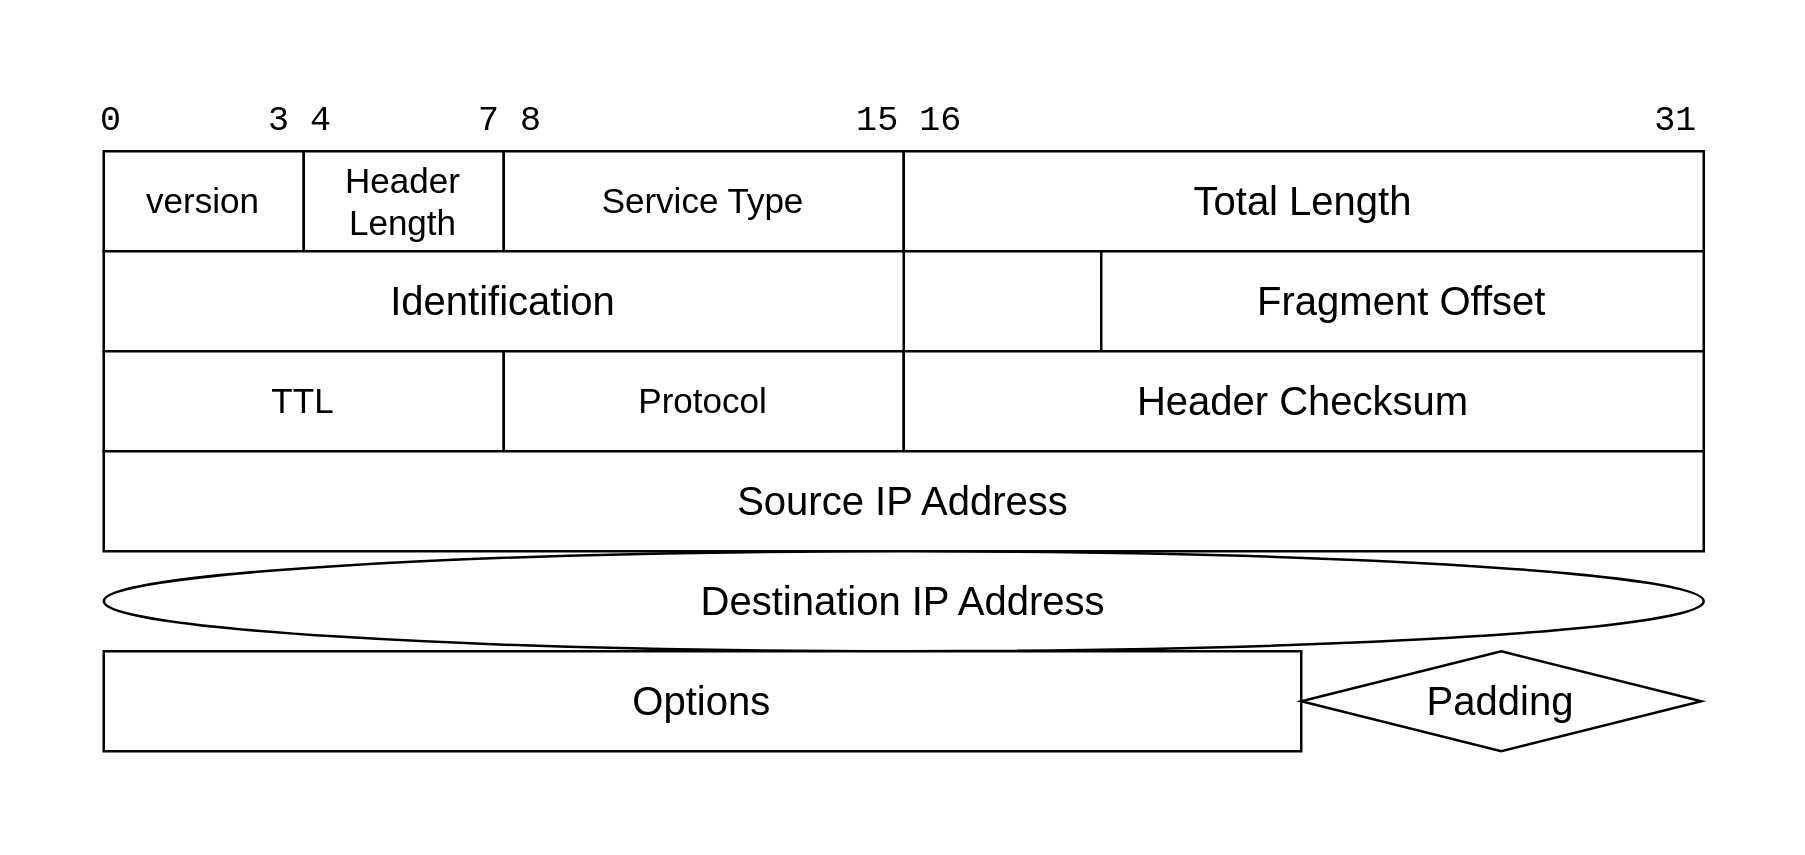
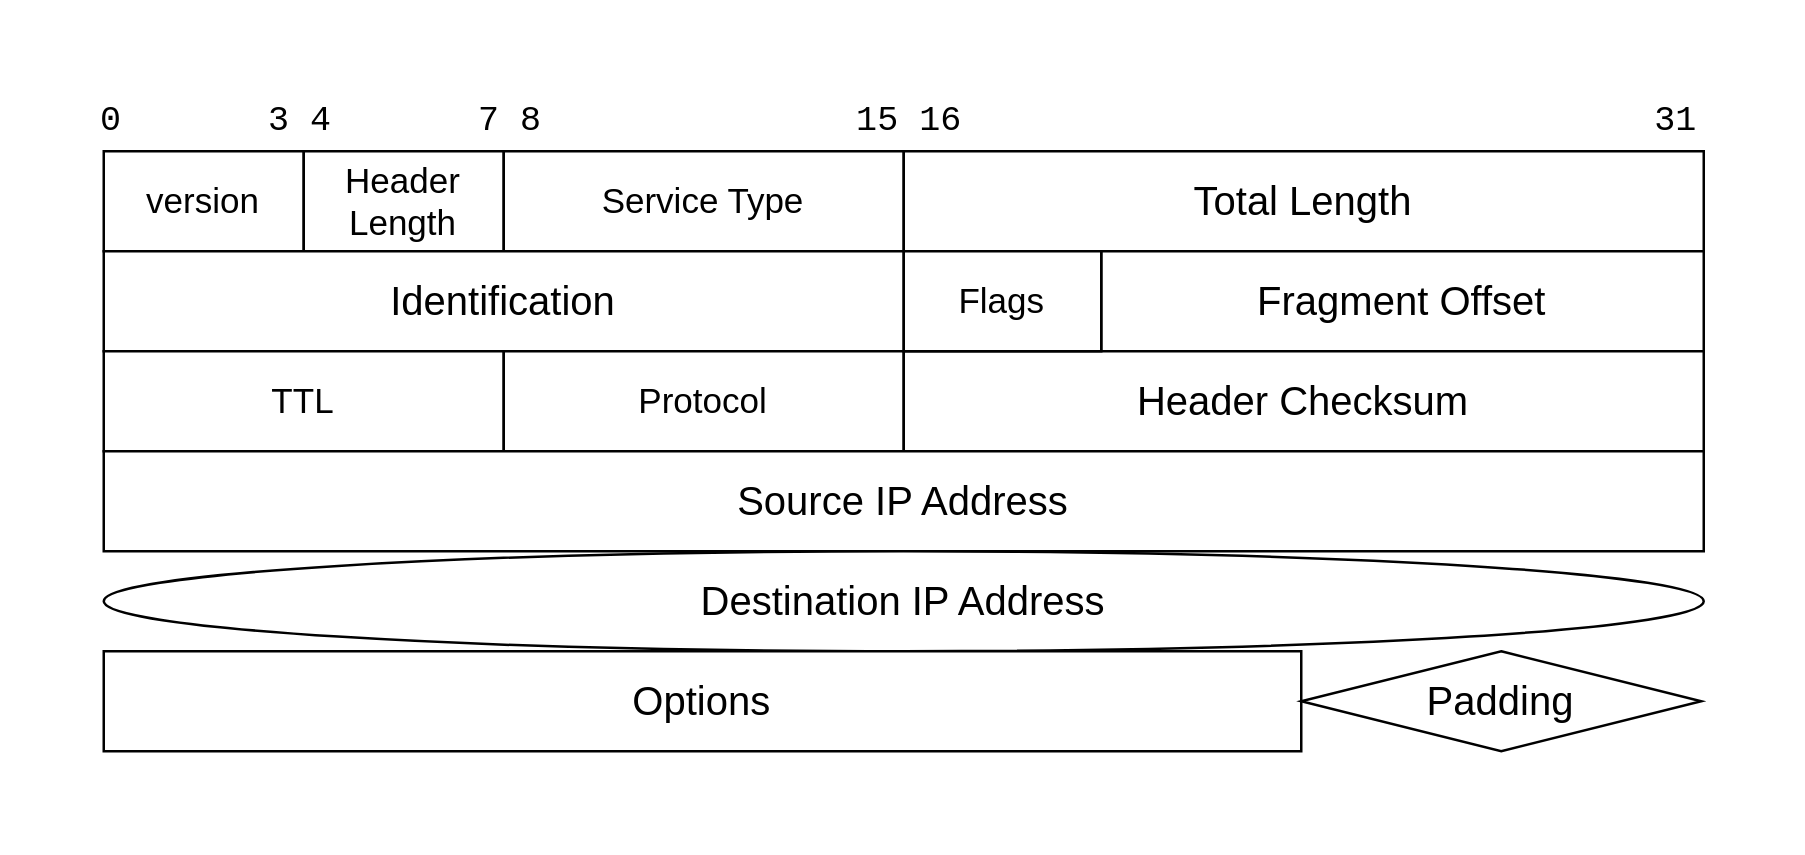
none -> (1003, 301)
